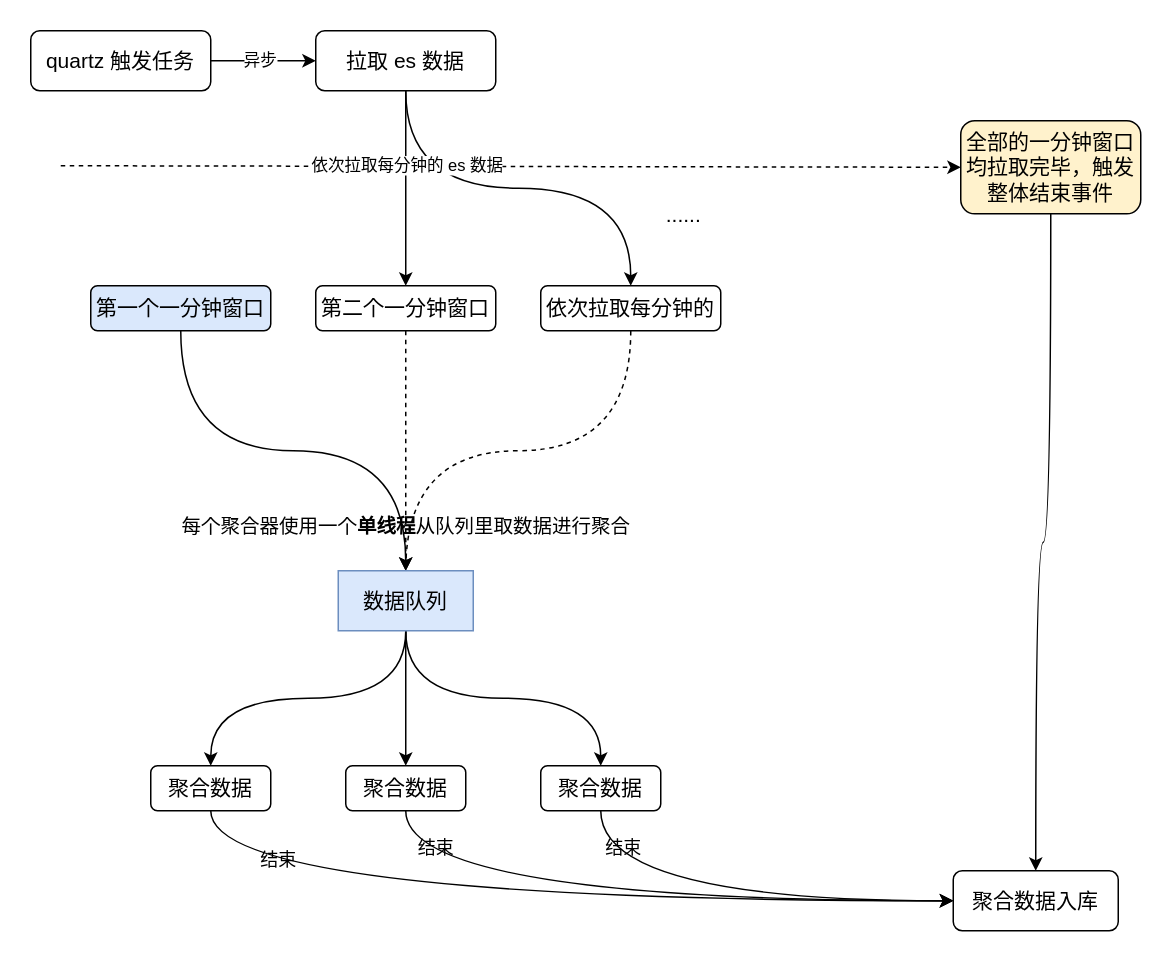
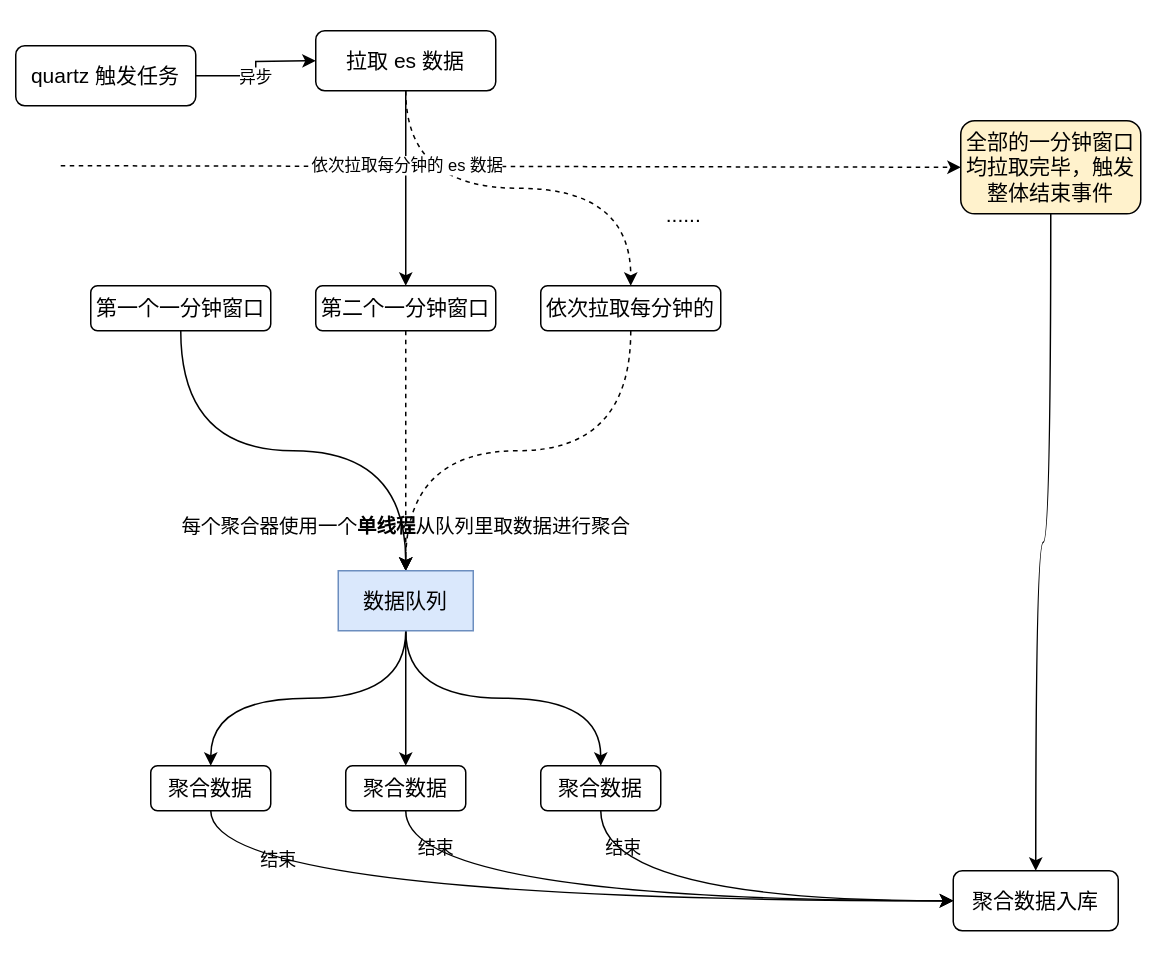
(121, 61) -> (106, 76)
(564, 193) -> (564, 193)
(181, 308) -> (181, 308)
(427, 490) -> (428, 486)
